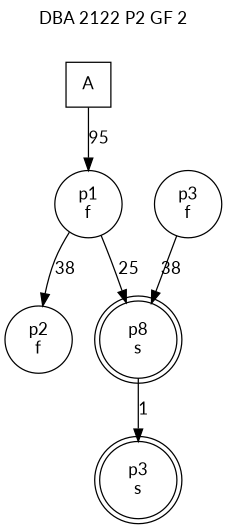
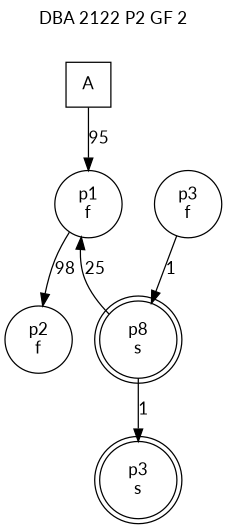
(112, 263) -> (87, 285)
(65, 269) -> (65, 269)
(171, 269) -> (171, 269)
